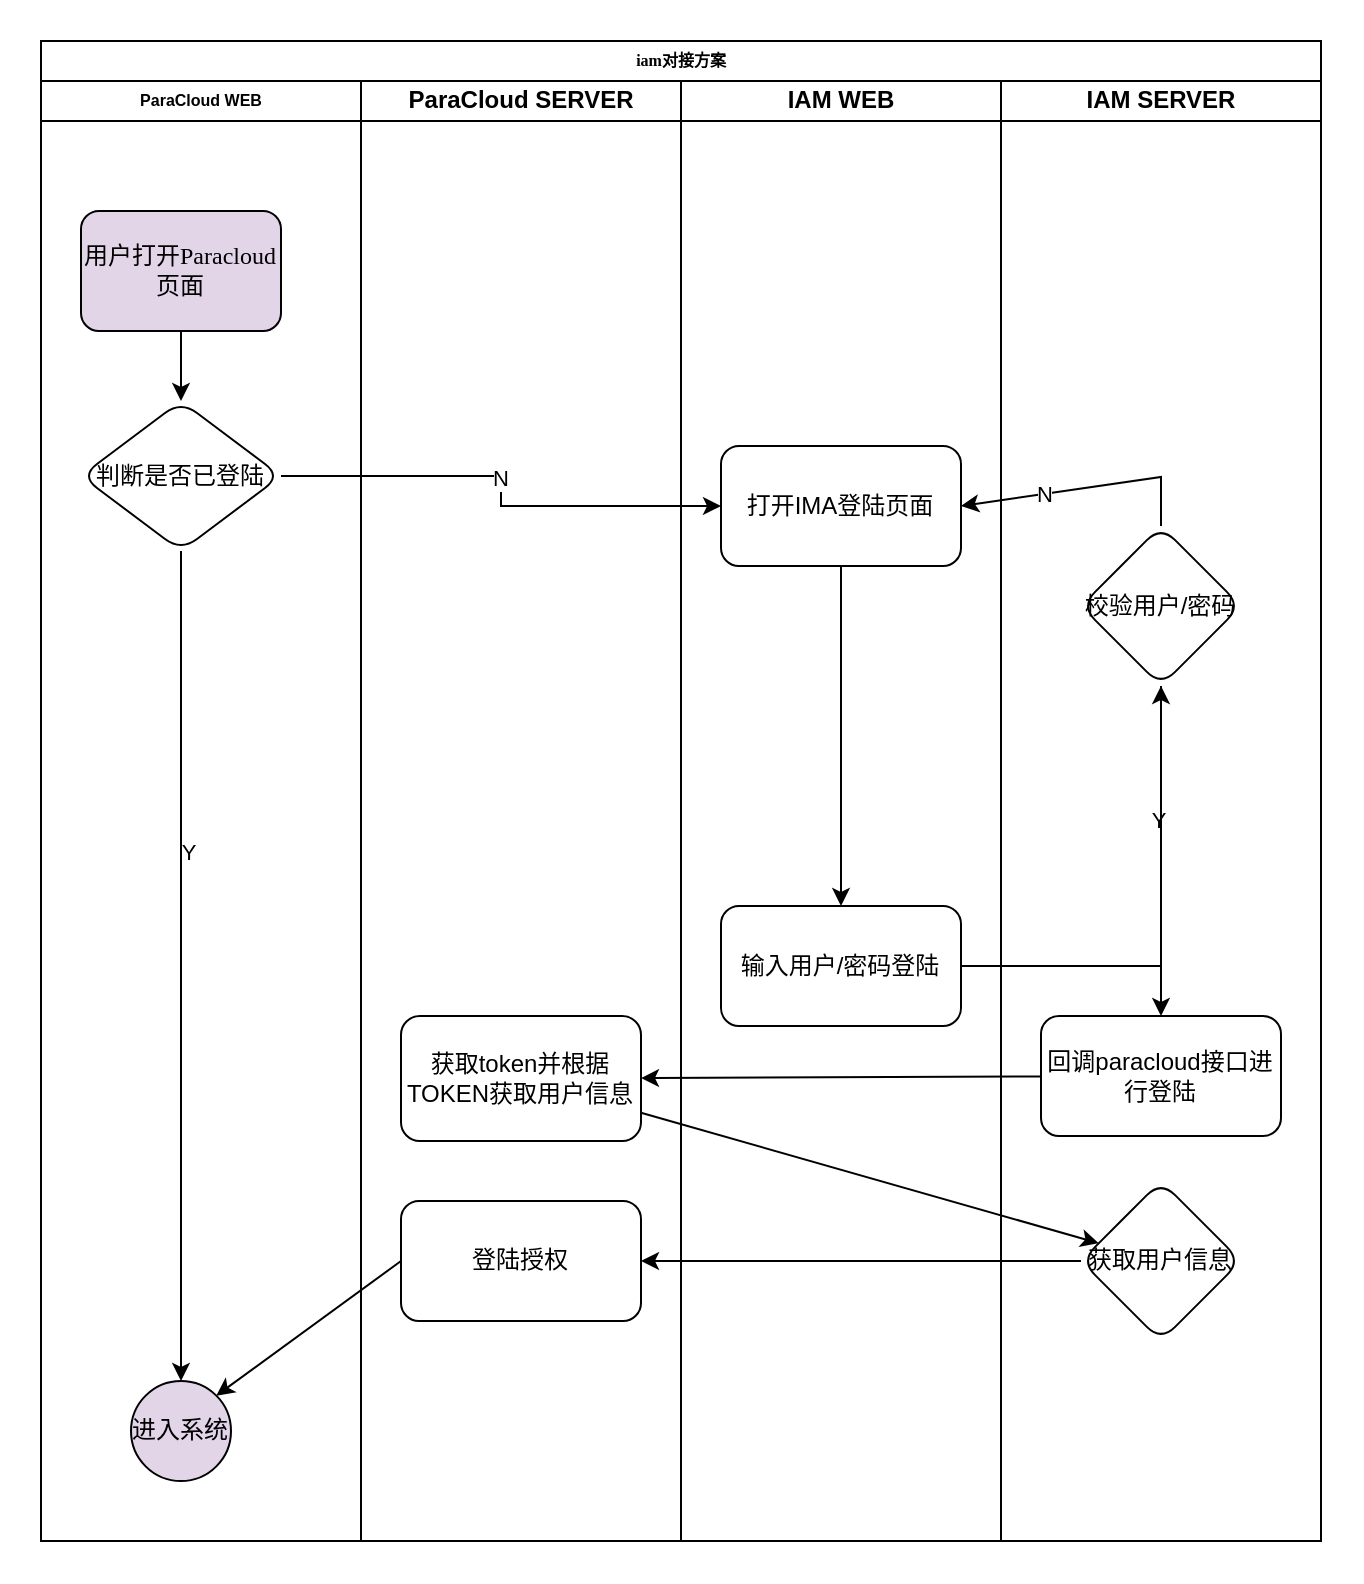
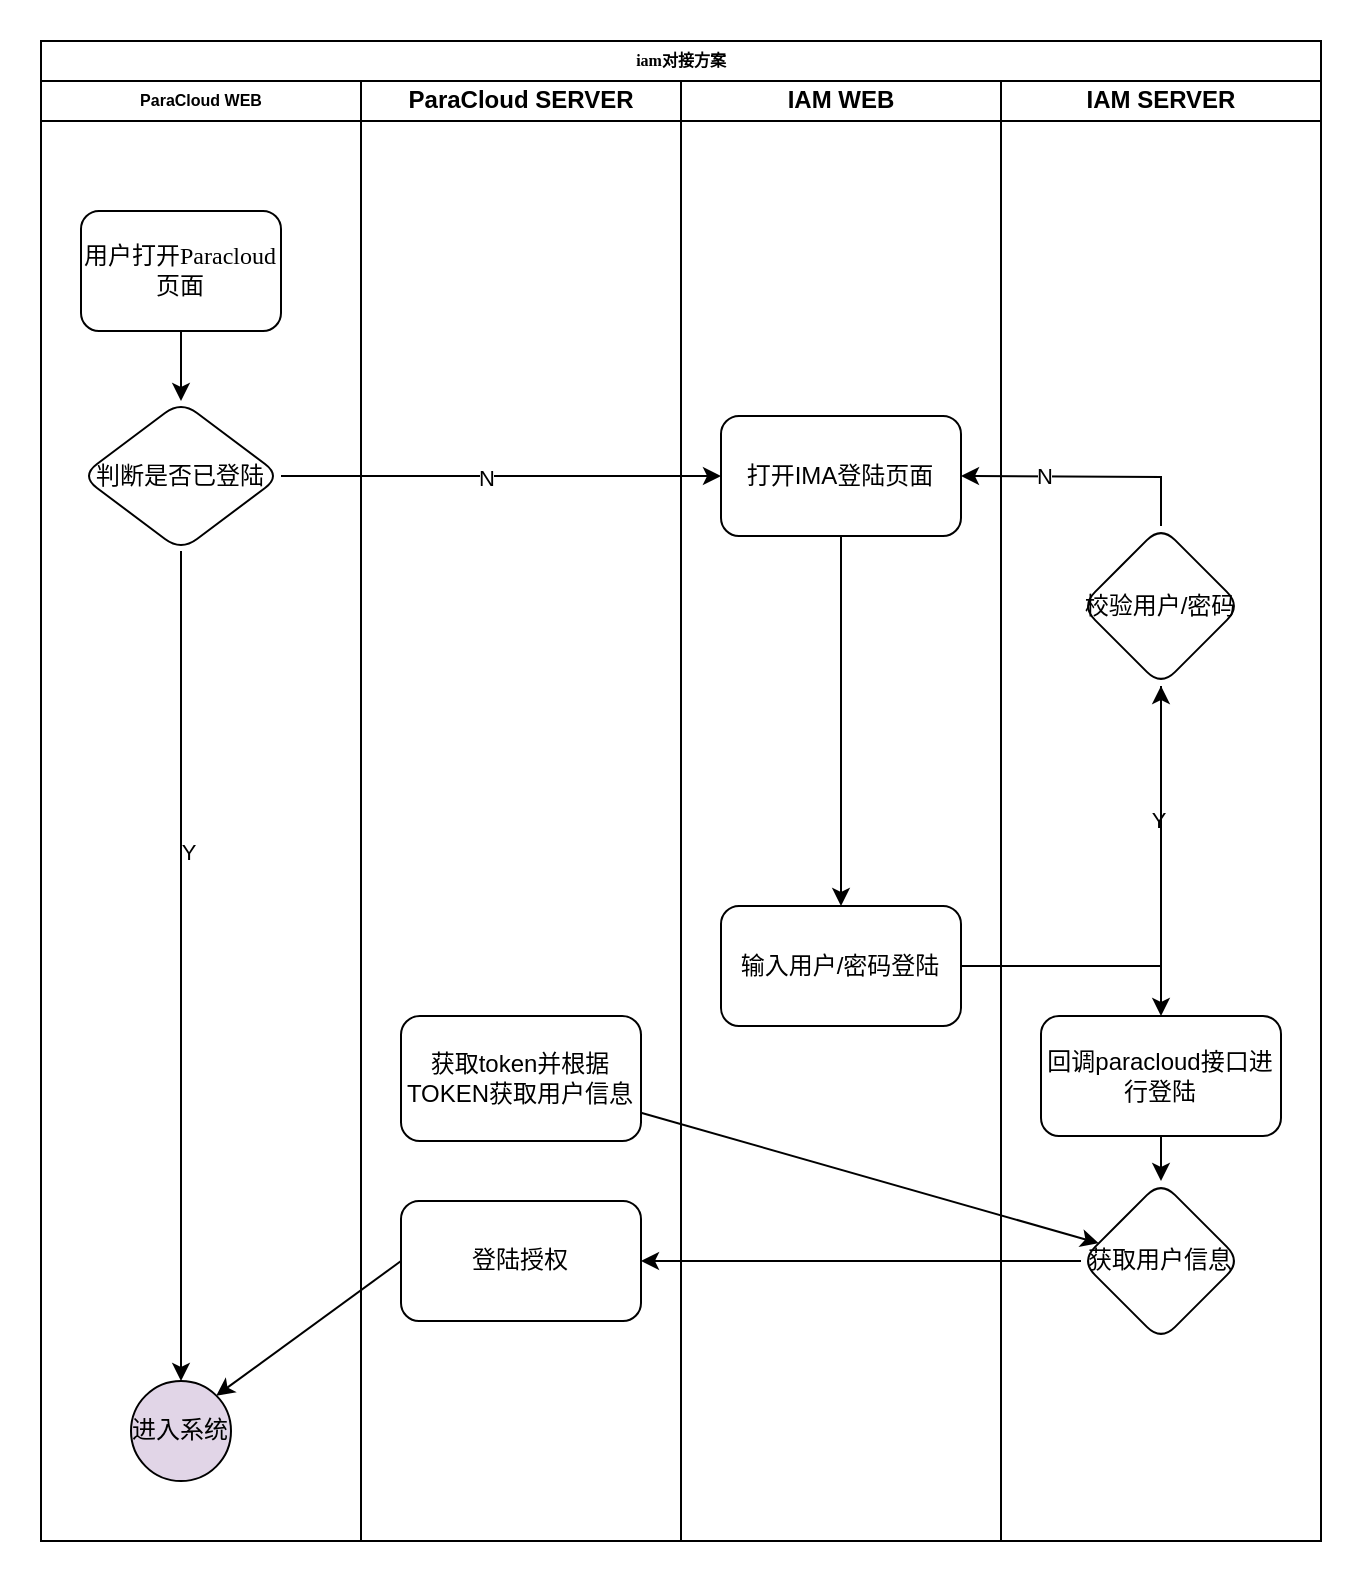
(181, 271) -> (181, 271)
(841, 506) -> (841, 476)
(841, 1077) -> (1161, 1152)
